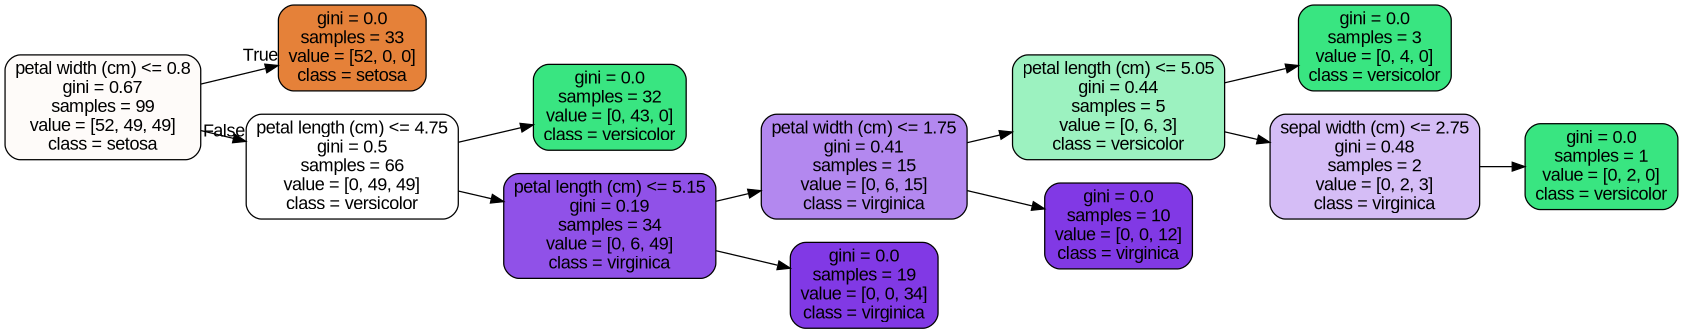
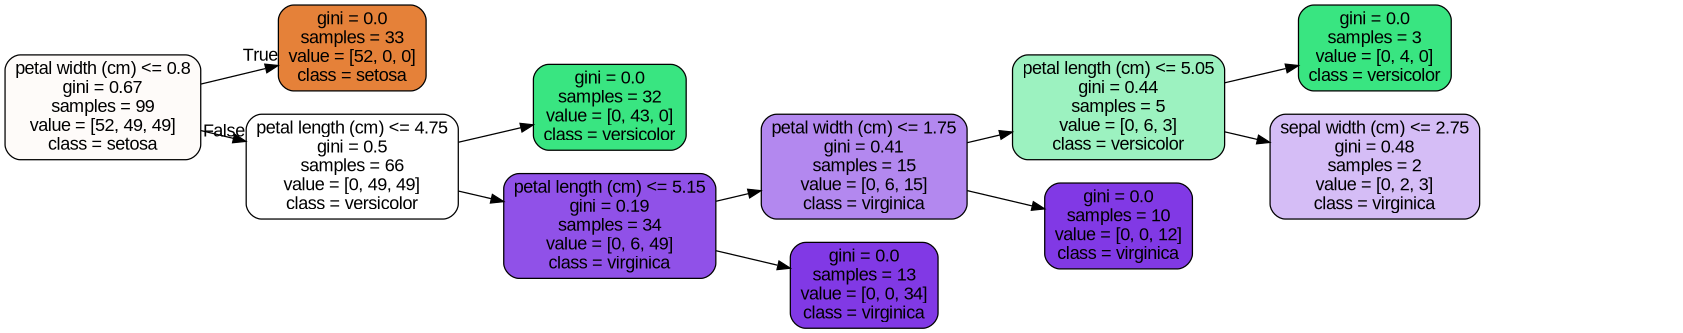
(1601, 167) -> none
(864, 285) -> (864, 285)
